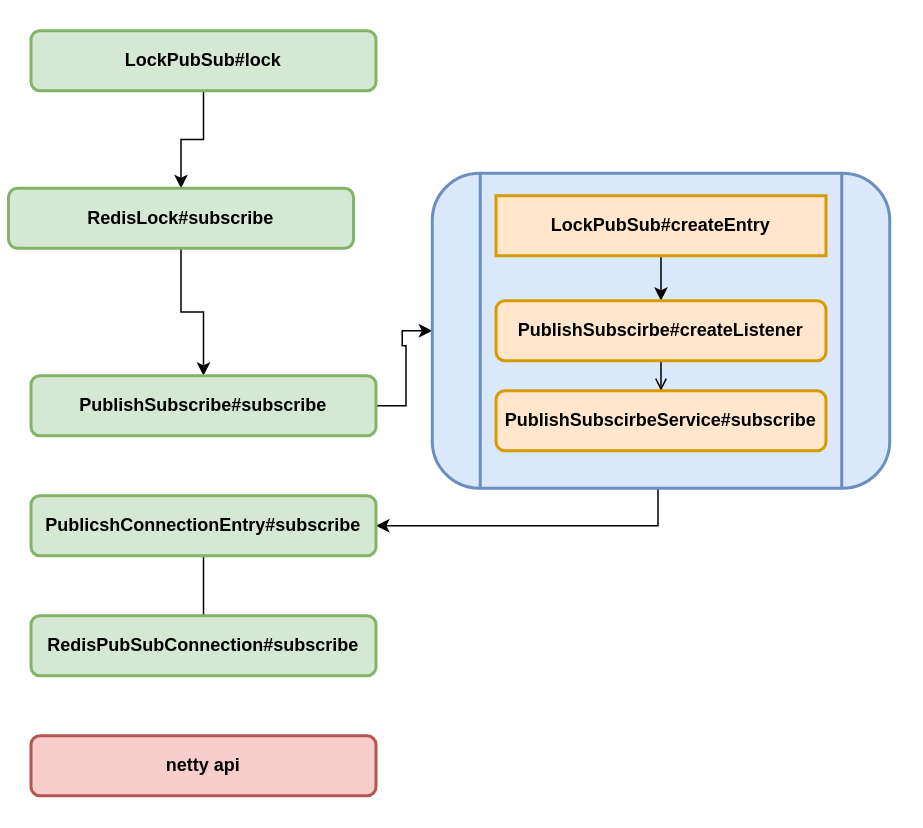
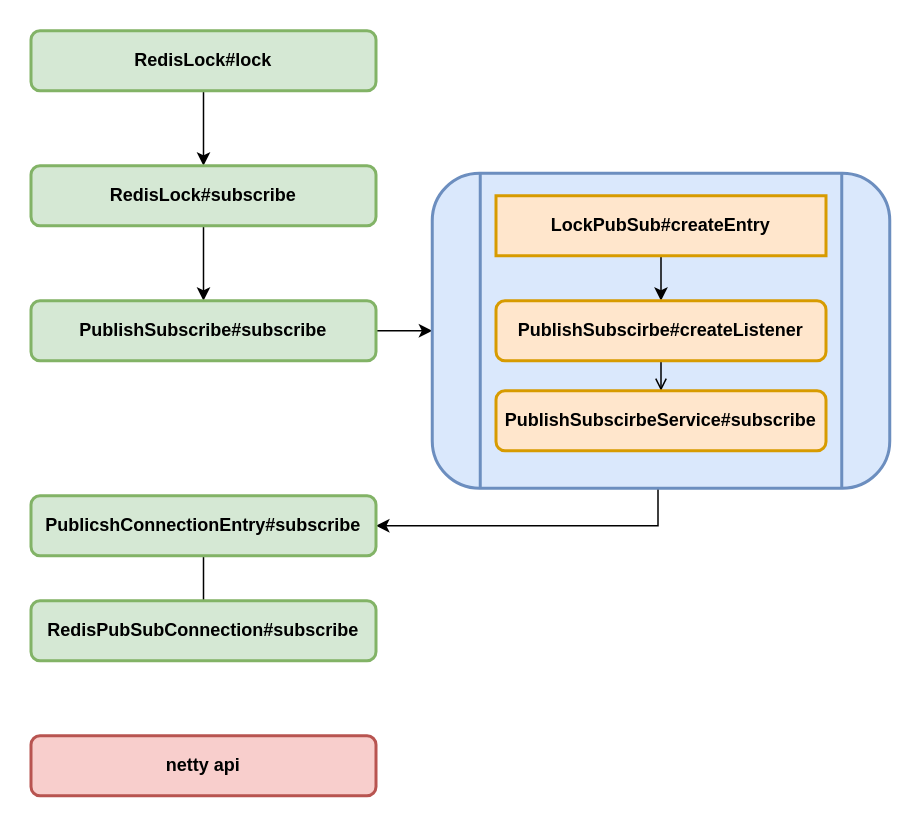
(203, 61) -> (203, 61)
(181, 218) -> (203, 196)
(203, 406) -> (203, 331)
(203, 646) -> (203, 631)
